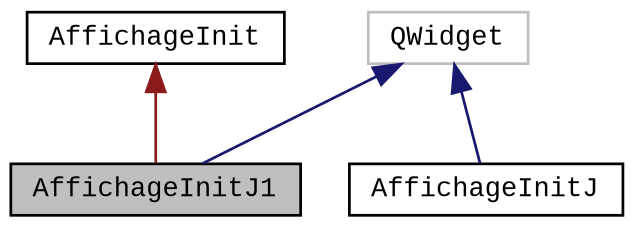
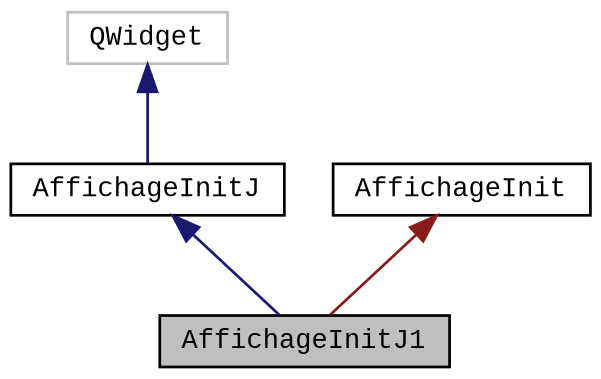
(289, 120) -> (236, 275)
